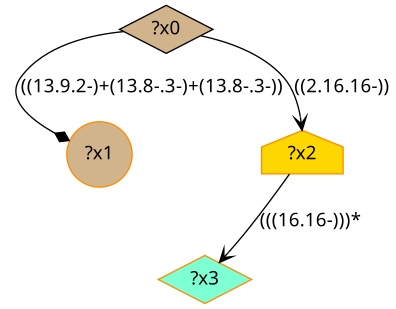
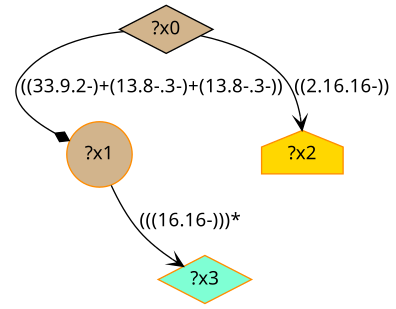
(152, 87) -> (152, 87)
(260, 214) -> (136, 227)
